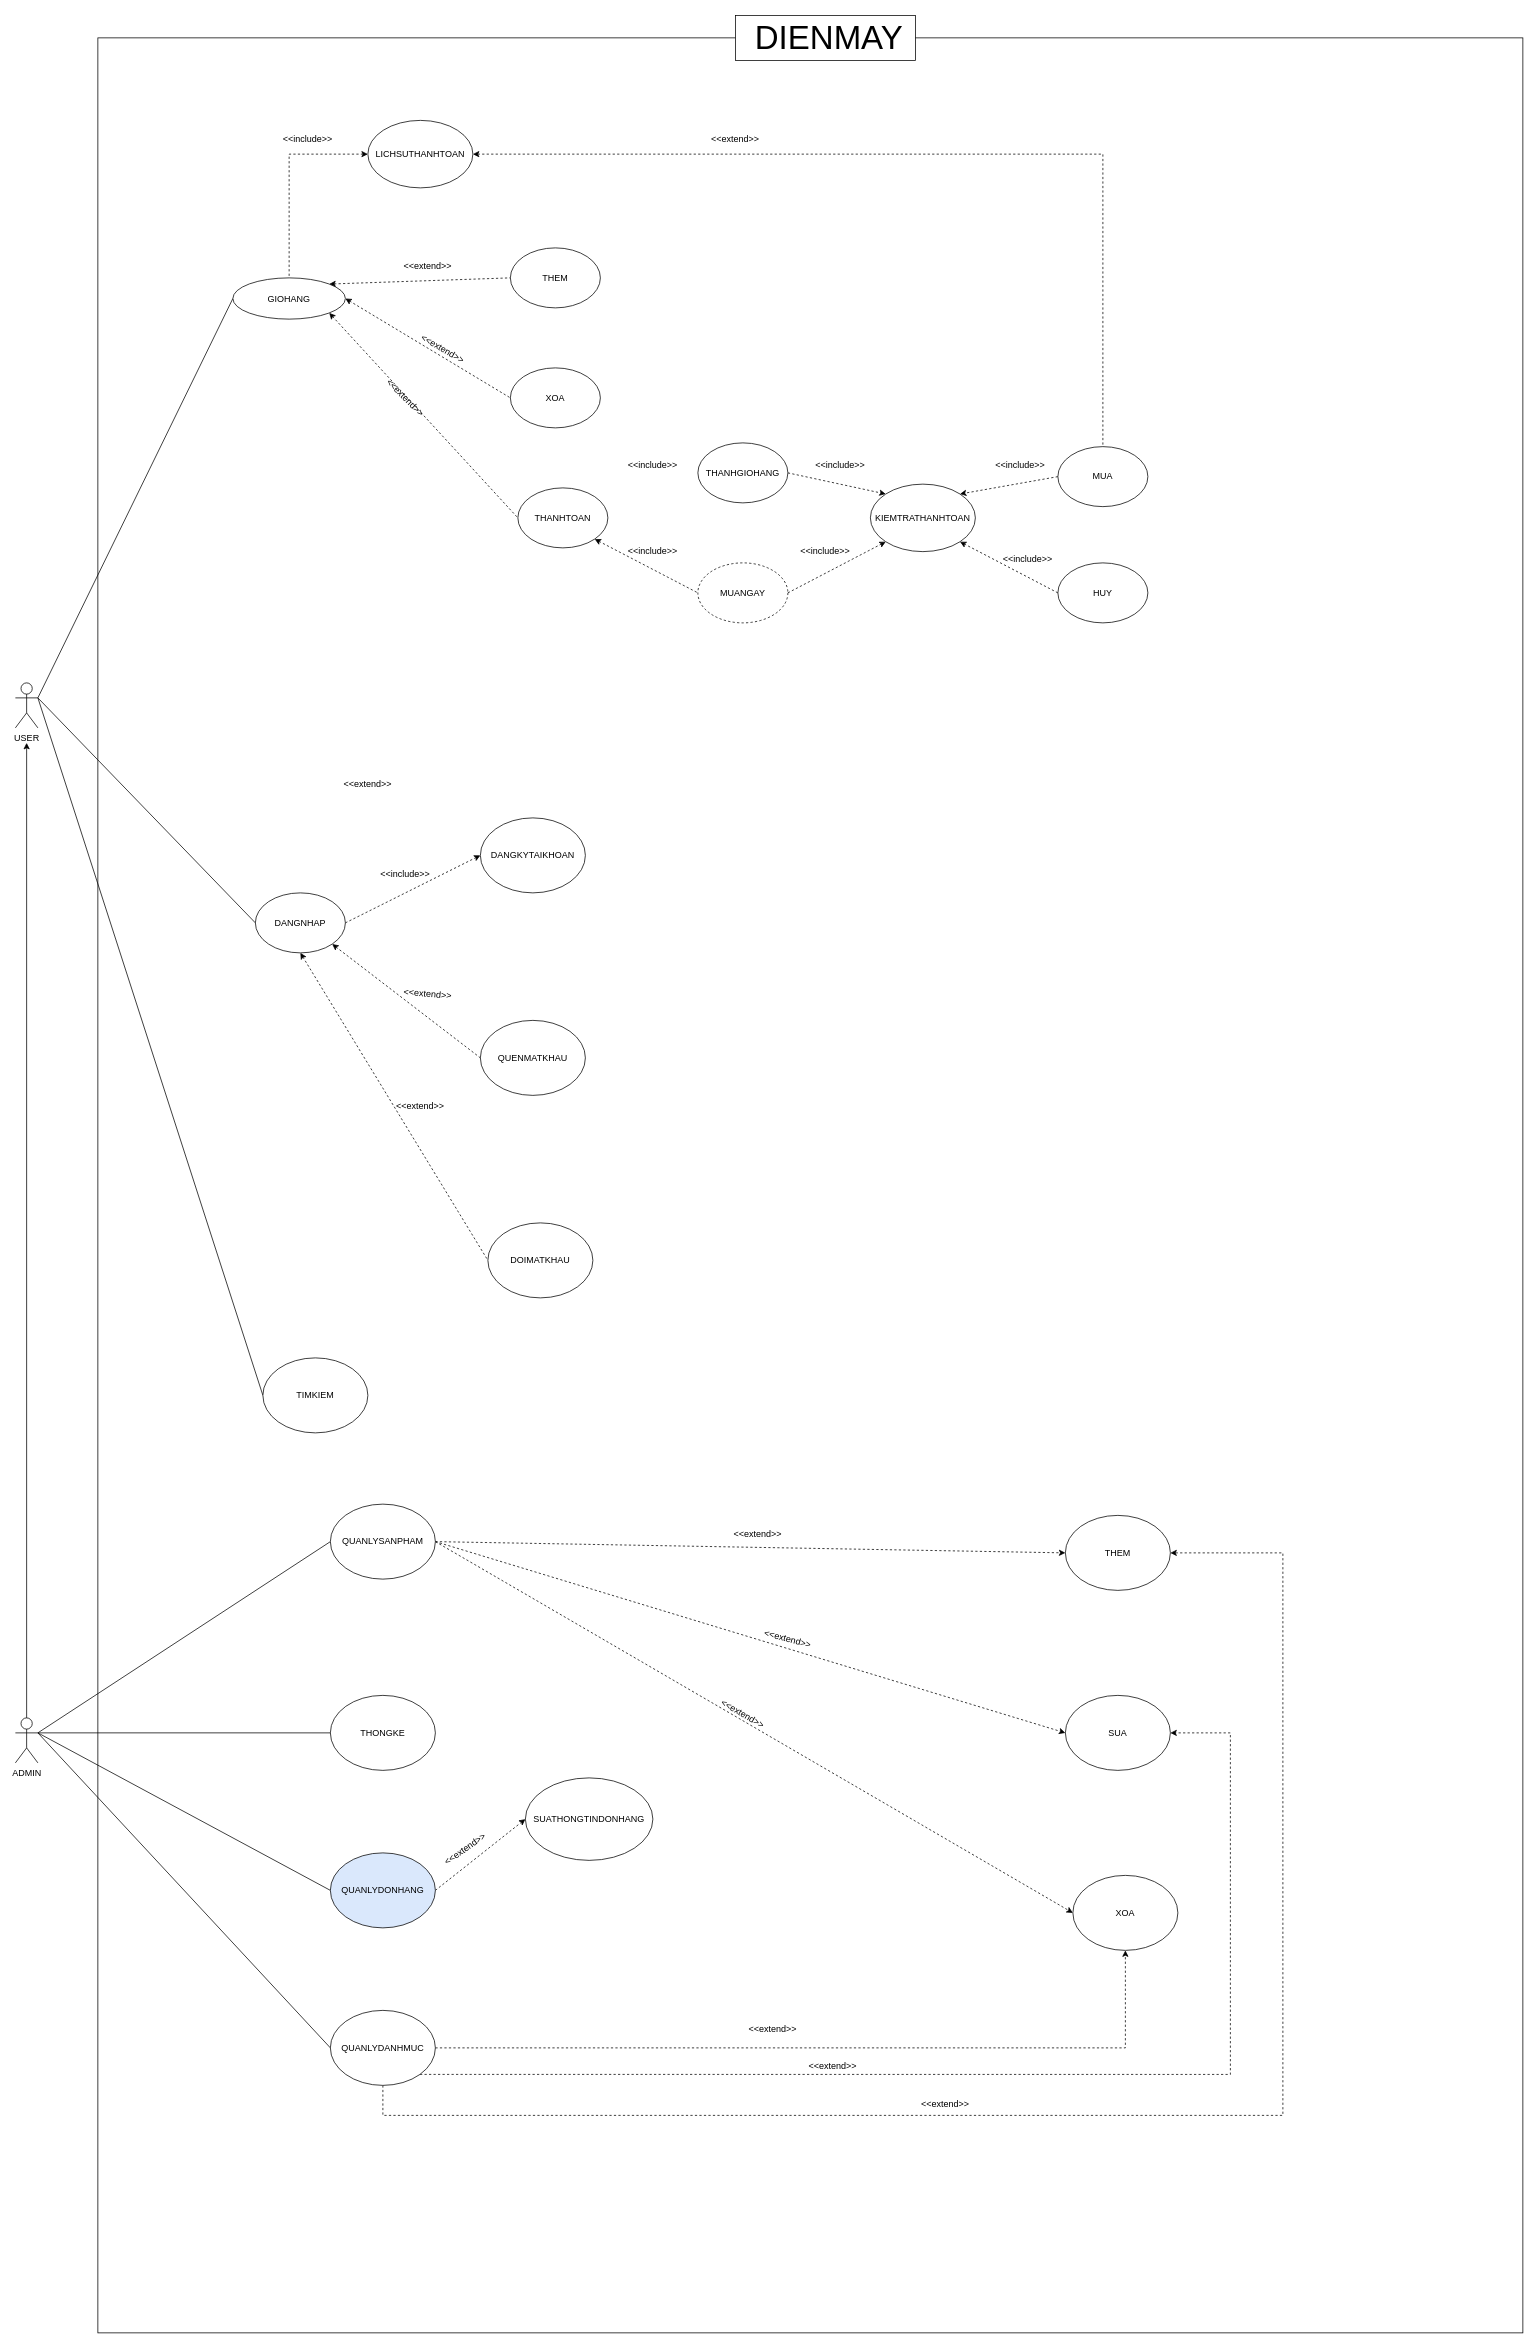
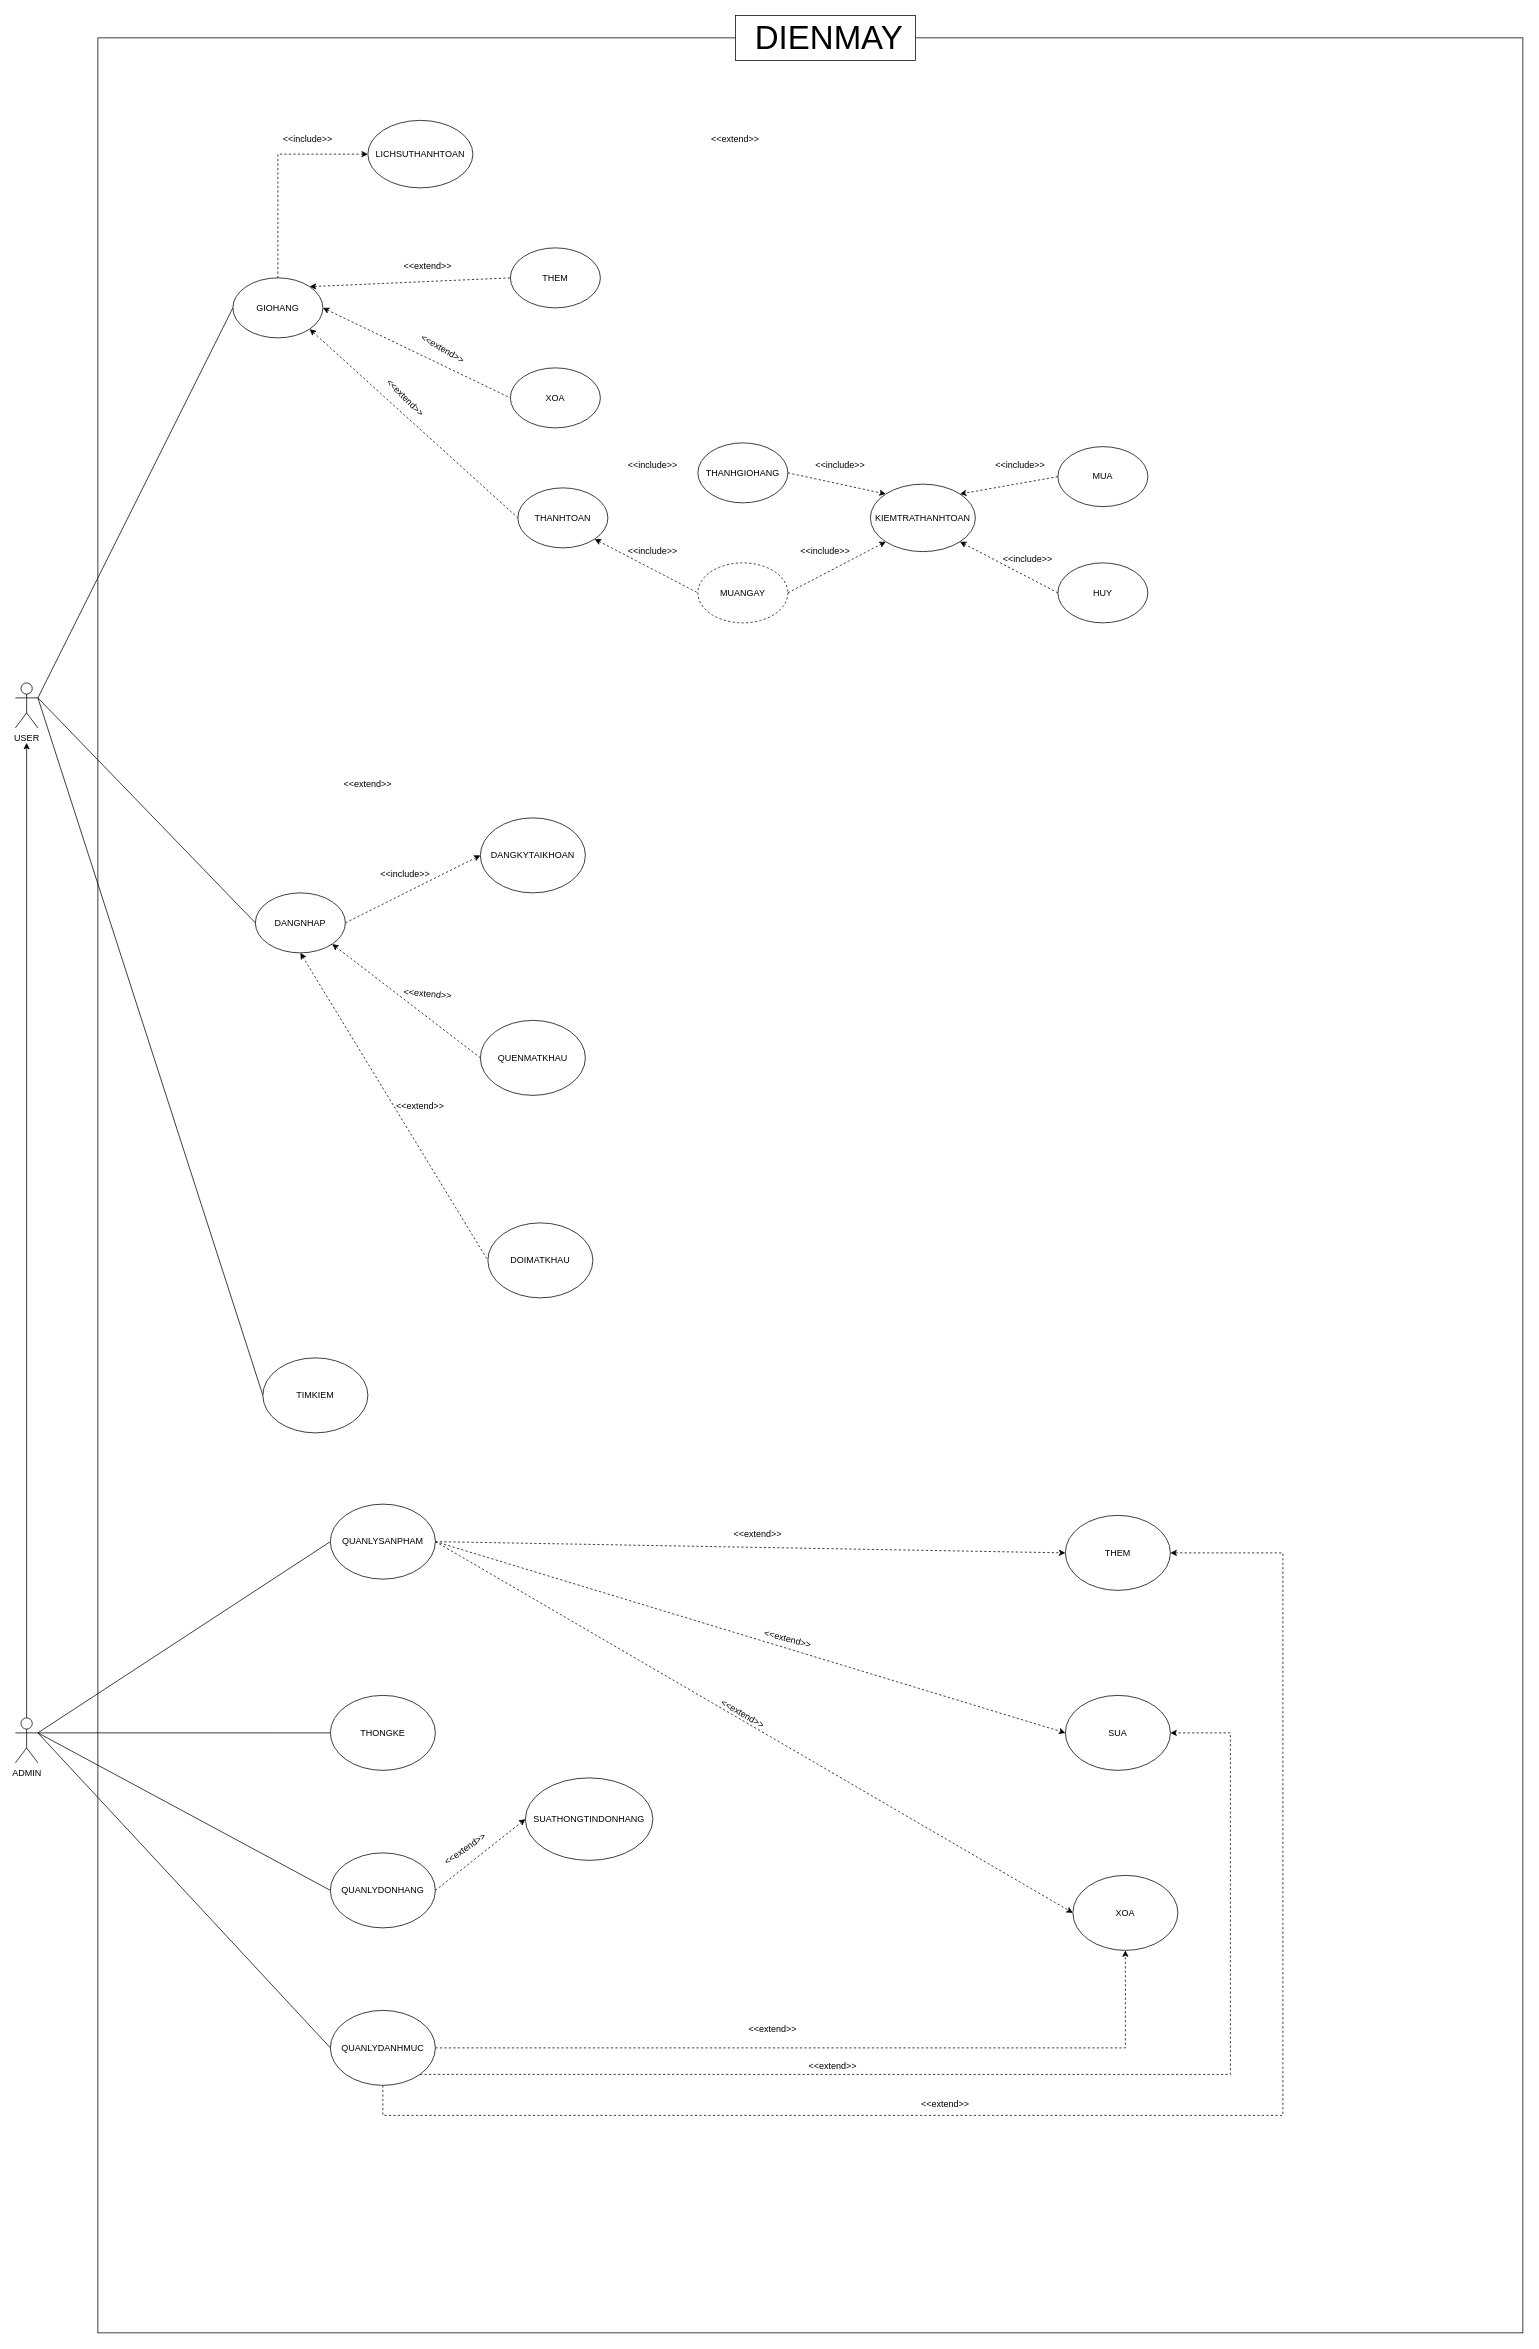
(479, 154) -> none
(289, 299) -> (278, 308)
(383, 1890) -> (383, 1890)
